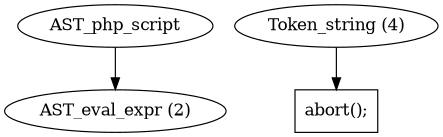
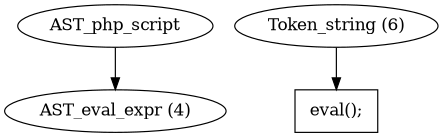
(336, 26) -> (336, 26)
(115, 111) -> (115, 111)
(336, 111) -> (336, 111)
